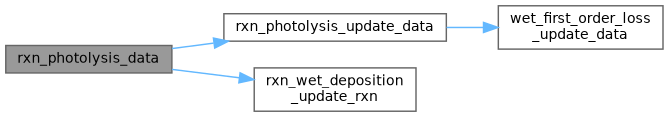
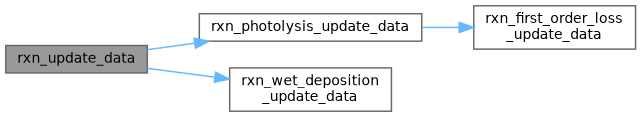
(581, 27) -> (555, 27)
(89, 59) -> (77, 59)
(335, 90) -> (311, 90)
